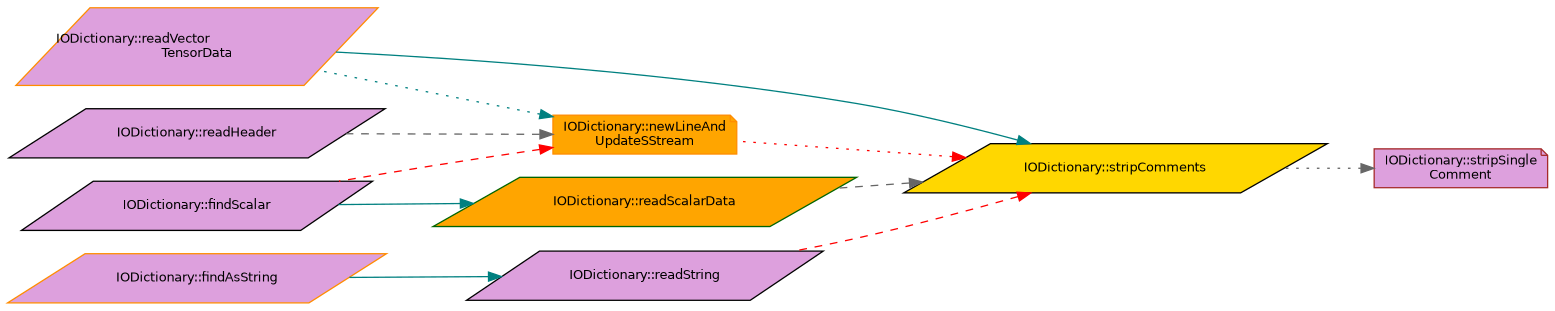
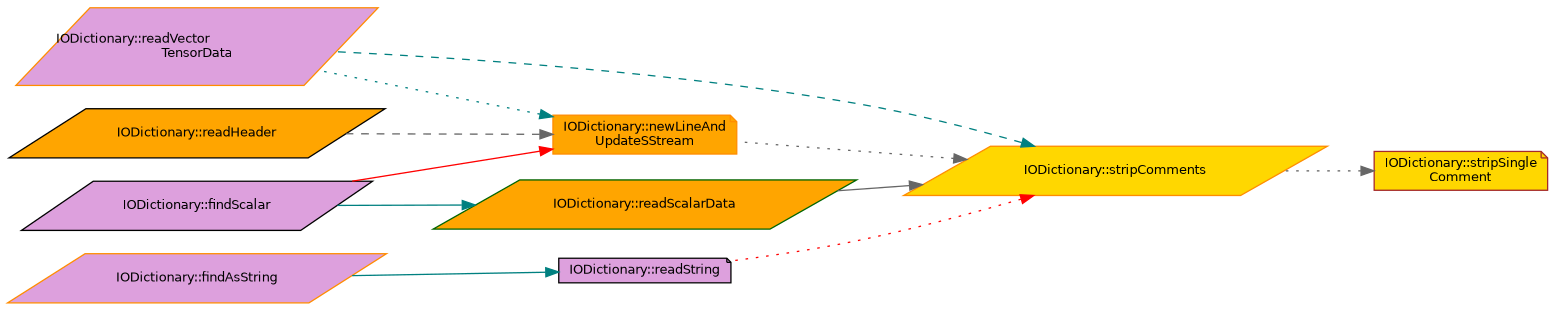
(679, 79) -> (682, 79)
(197, 133) -> (197, 133)
(845, 149) -> (845, 150)
(439, 165) -> (446, 166)
(1116, 168) -> (1116, 171)
(1461, 168) -> (1461, 171)
(873, 186) -> (873, 188)
(907, 226) -> (877, 236)
(645, 276) -> (645, 271)
